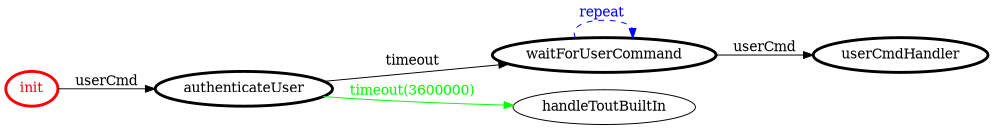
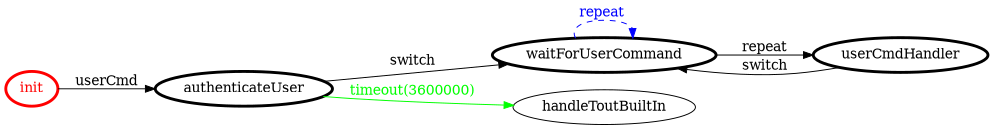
(765, 48) -> (765, 48)
(412, 61) -> (412, 61)
none -> (763, 75)
